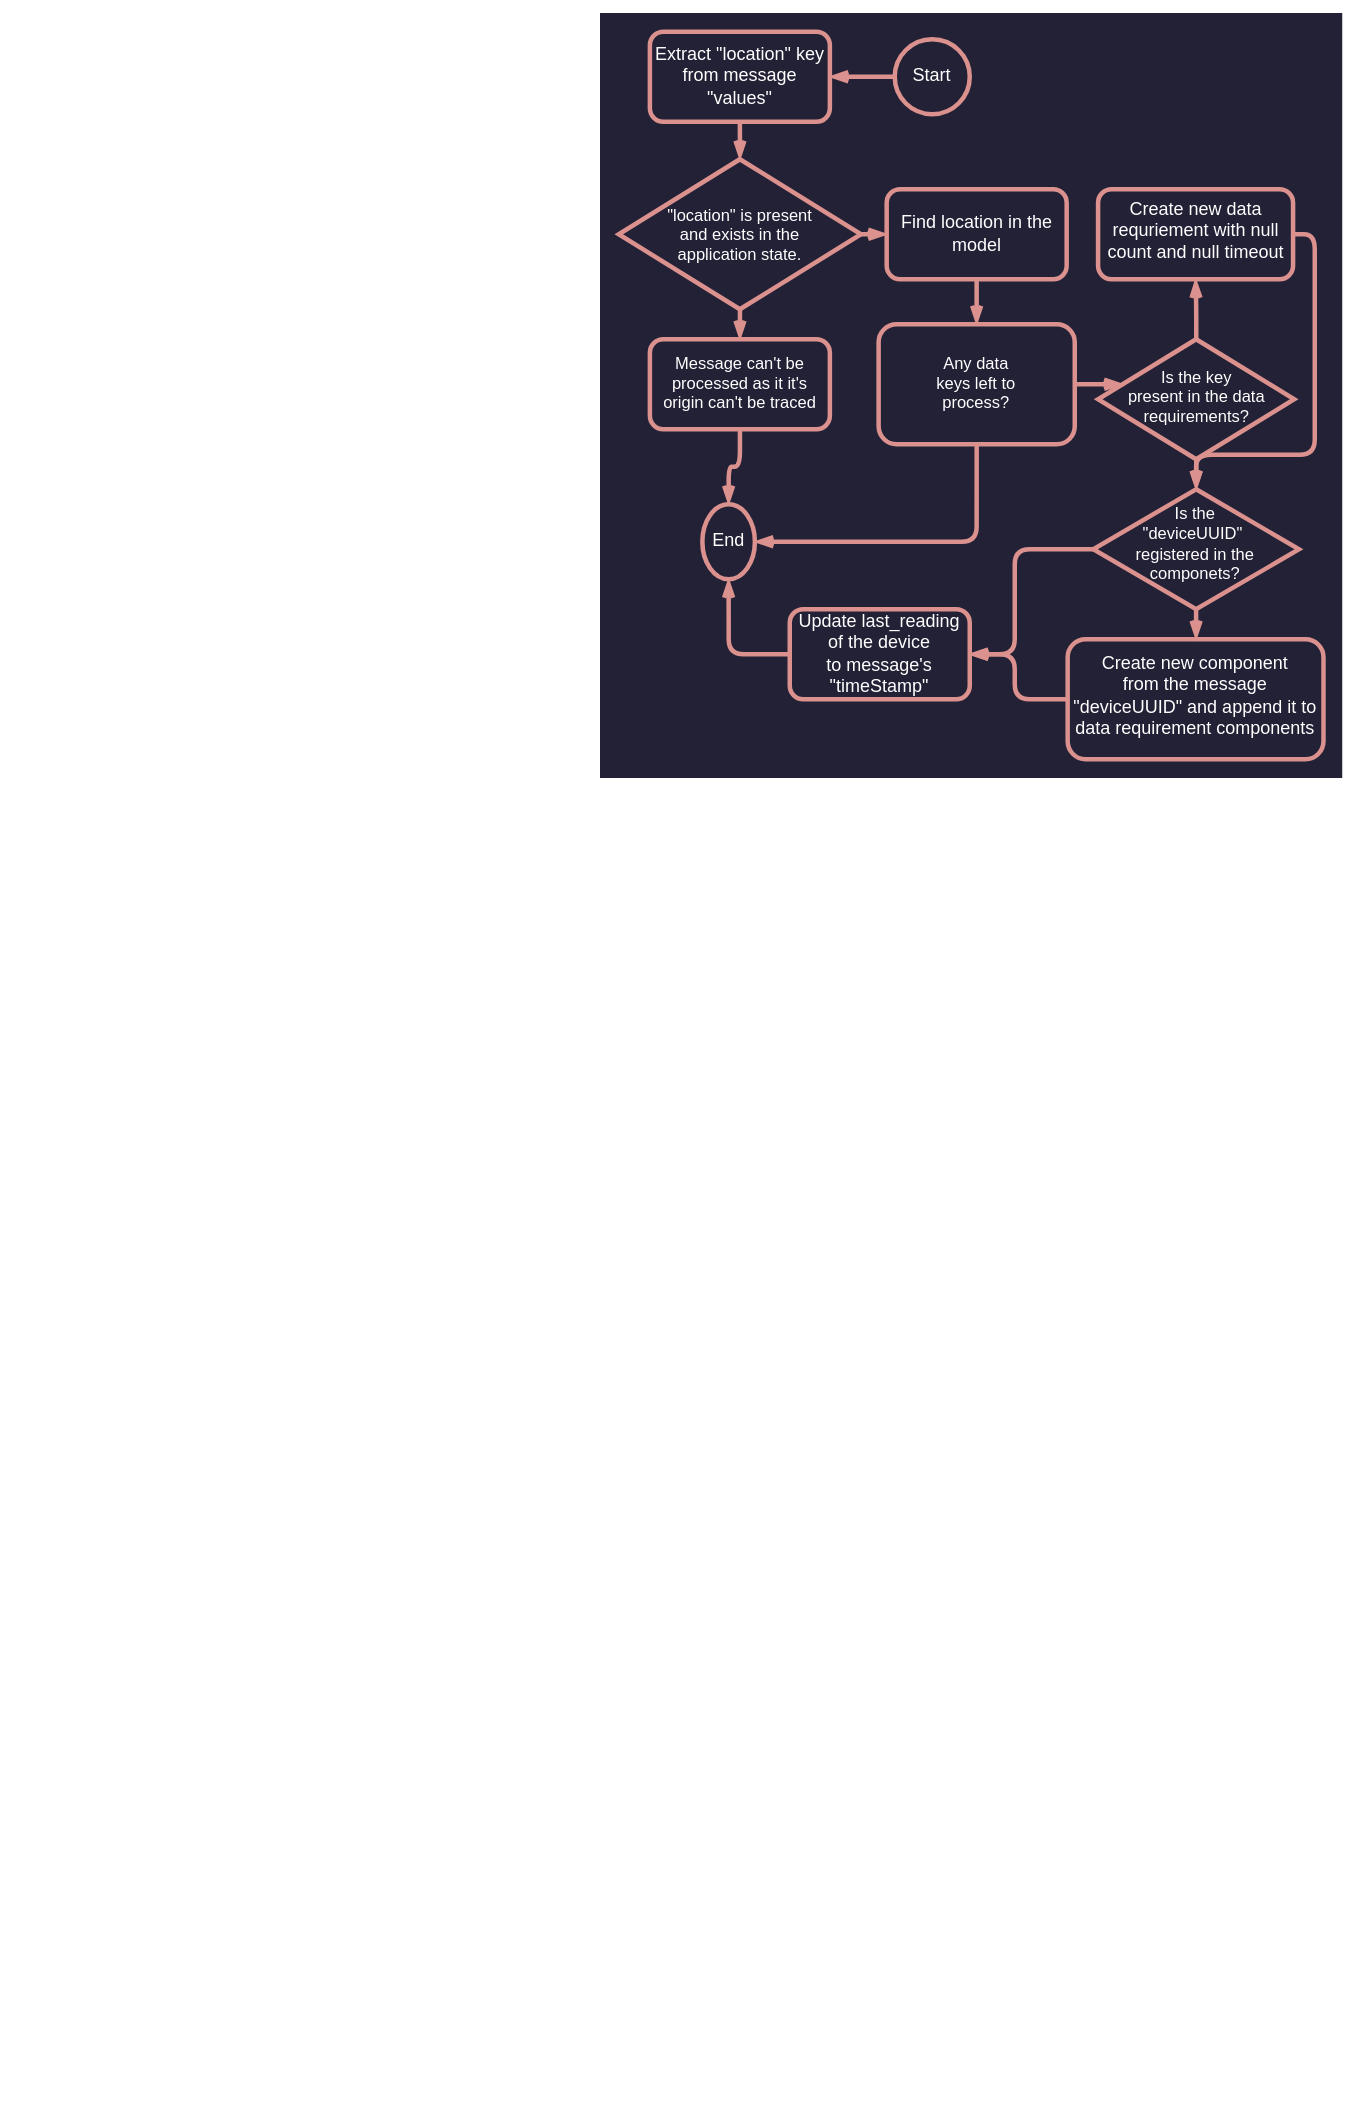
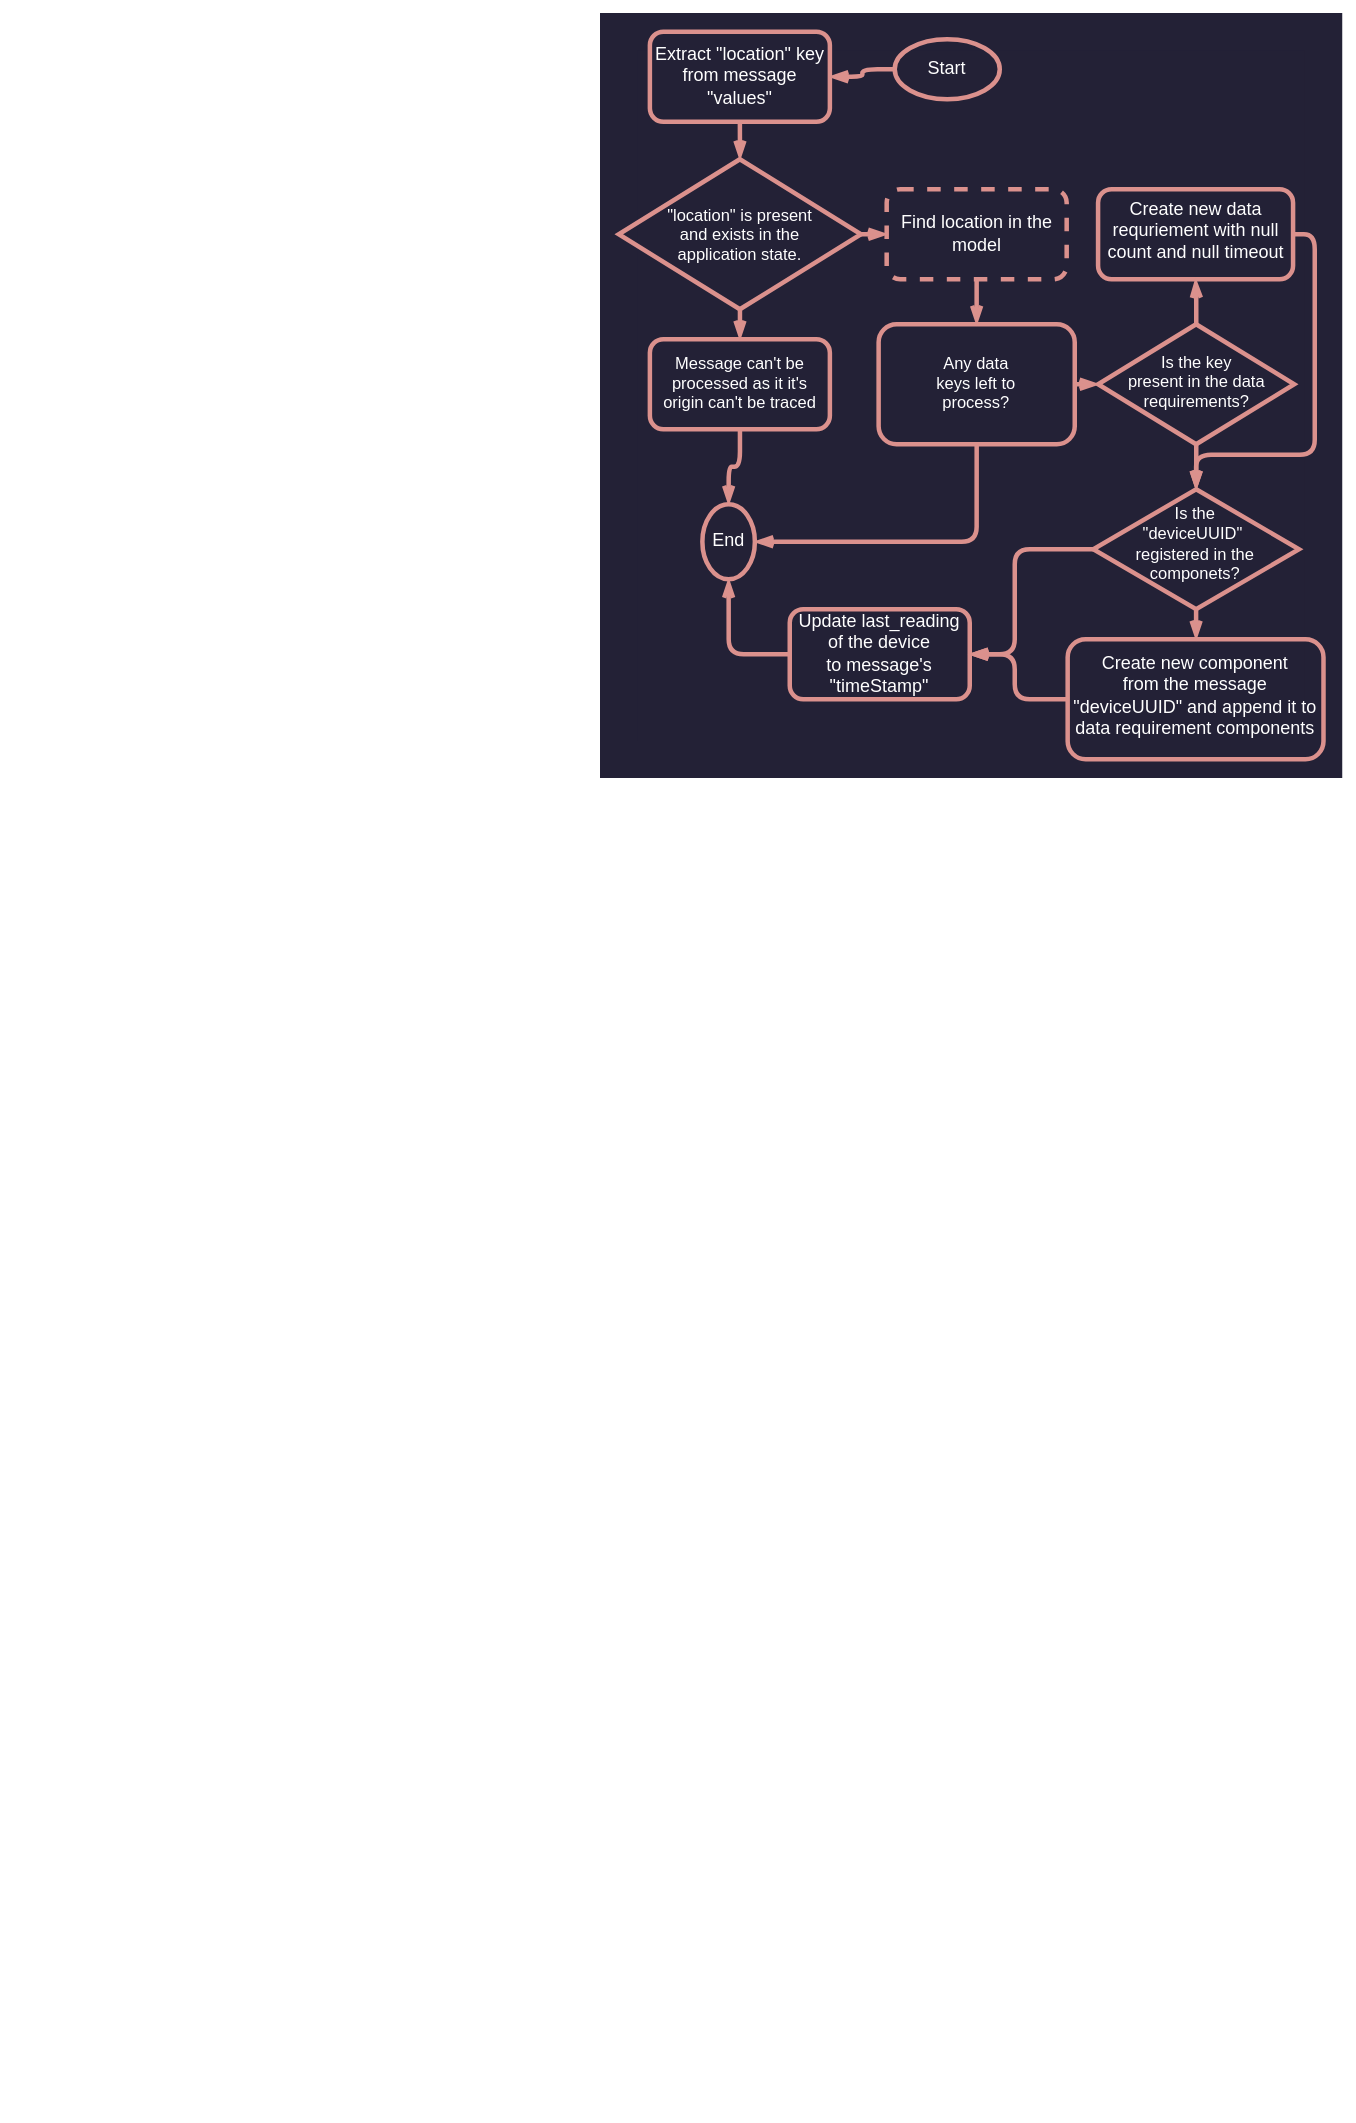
(932, 76) -> (947, 69)
(977, 234) -> (977, 234)
(1196, 399) -> (1196, 384)
